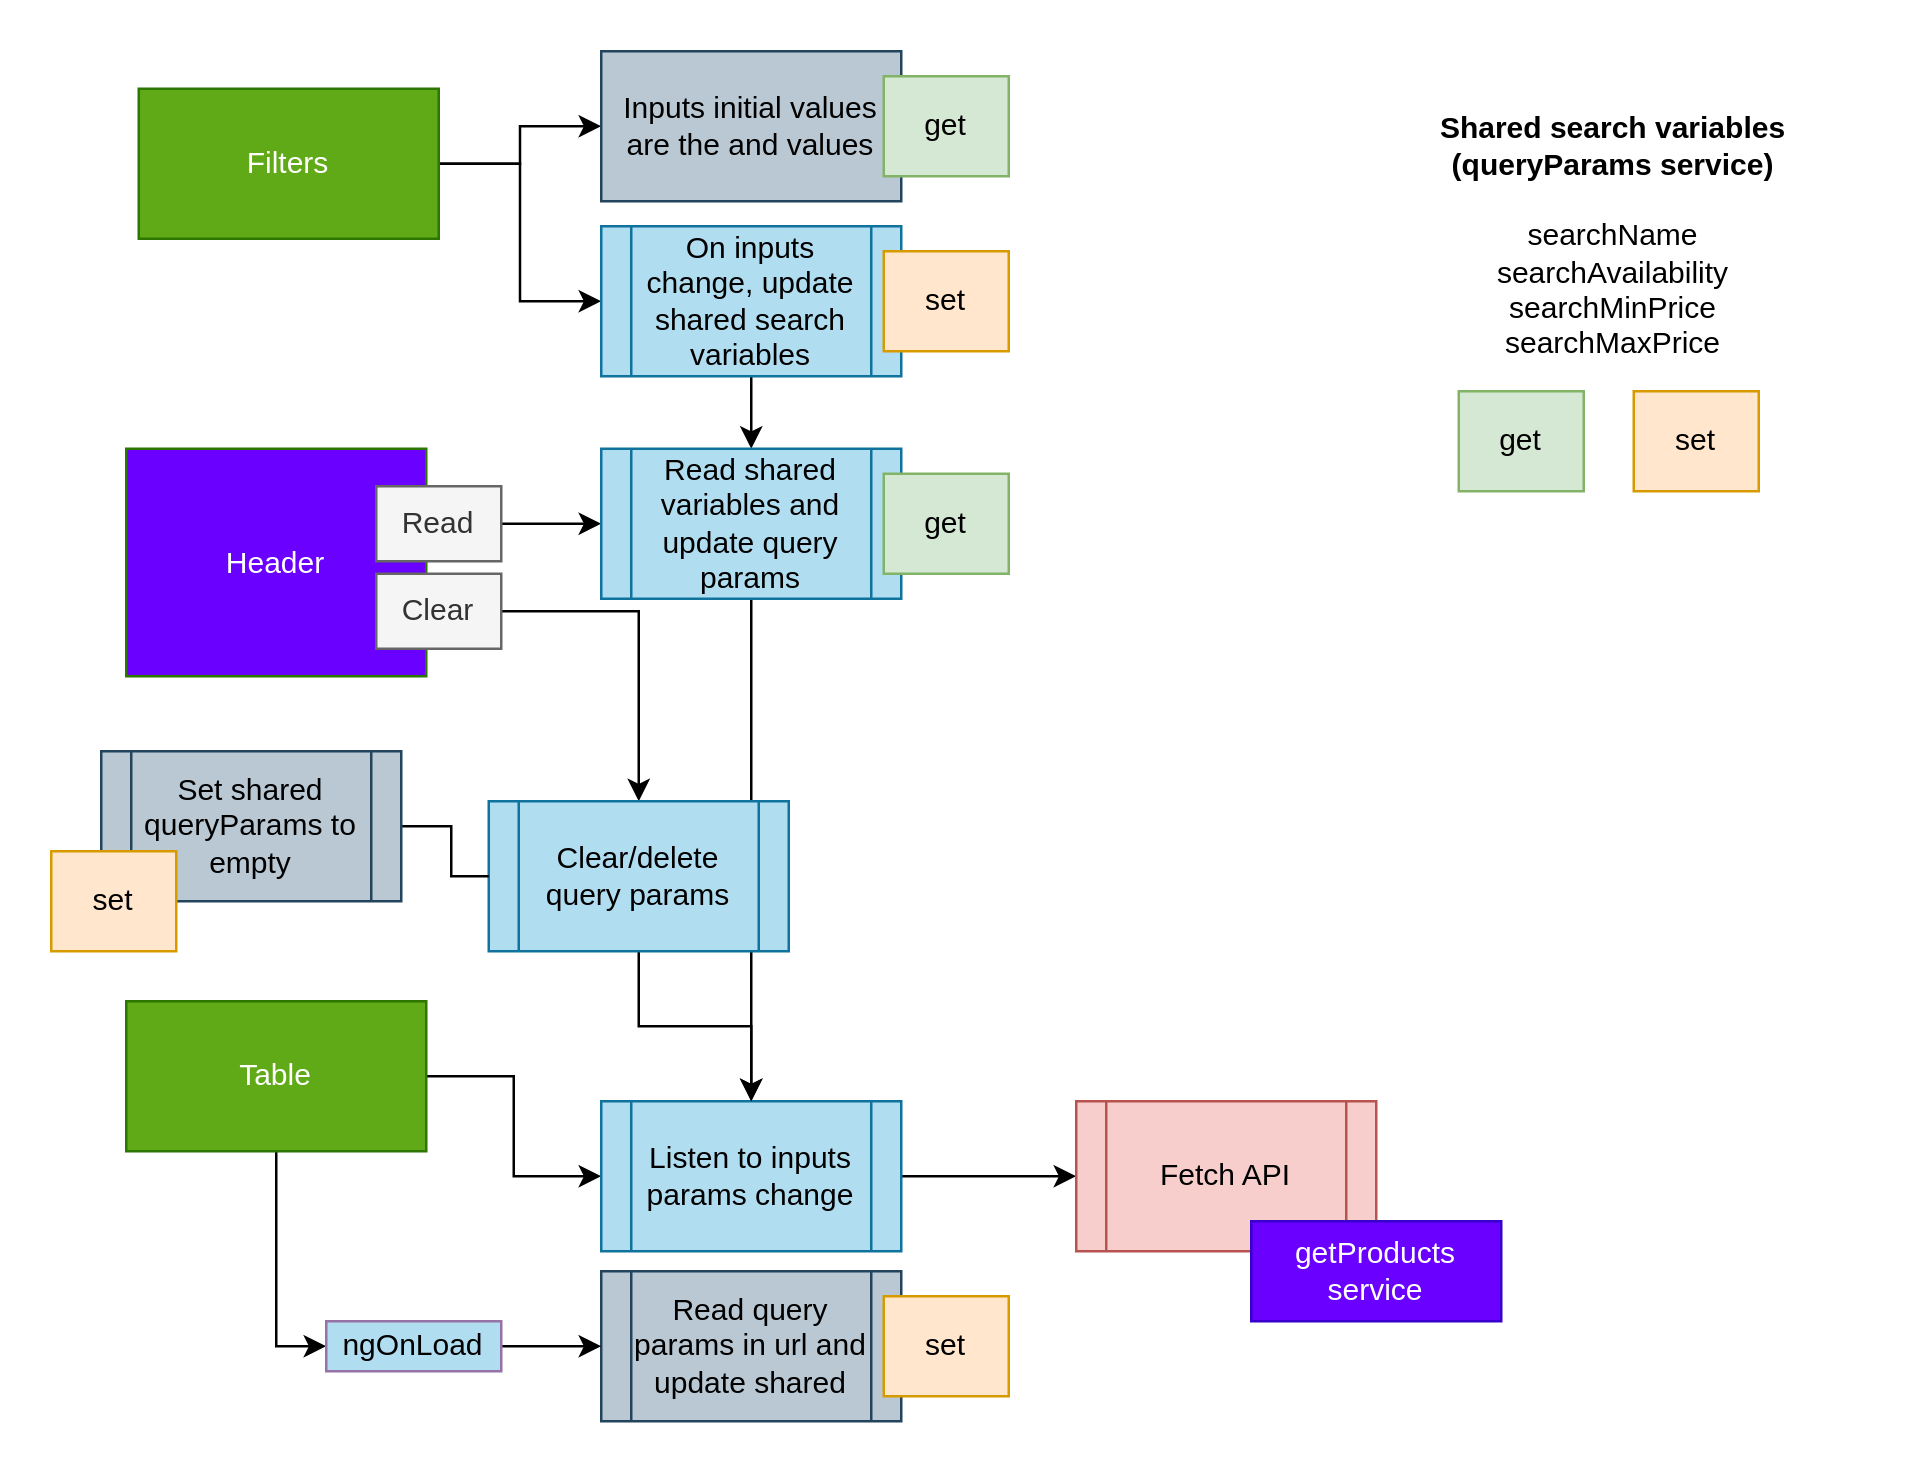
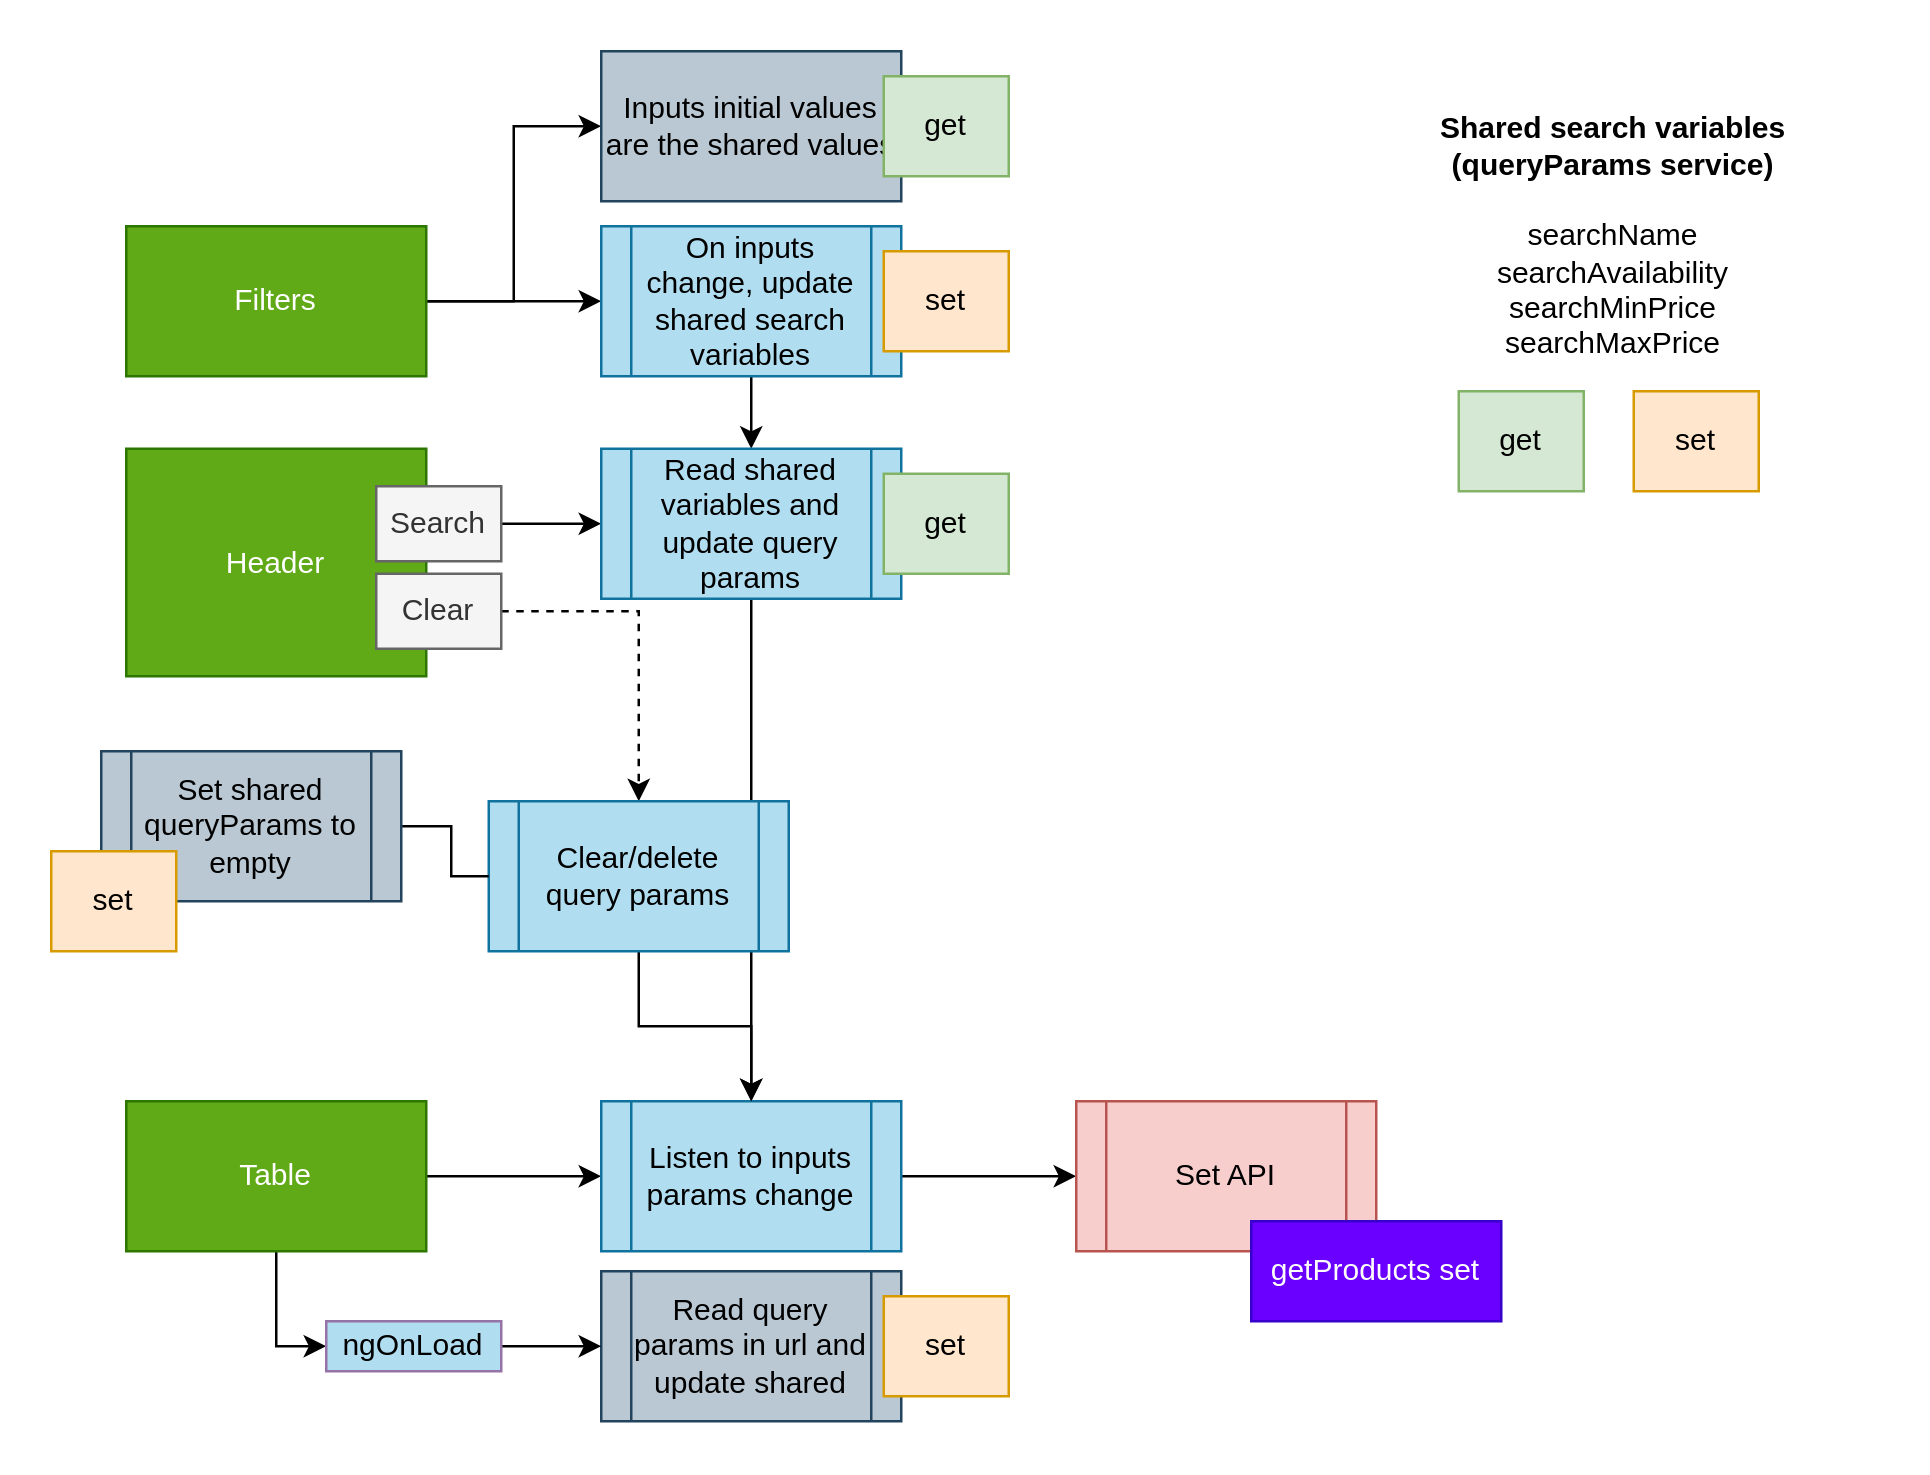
(751, 126) -> (751, 126)
(289, 164) -> (276, 301)
(439, 524) -> (439, 524)
(276, 563) -> (276, 563)
(639, 632) -> (639, 632)
(276, 1076) -> (276, 1176)
(1226, 1176) -> (1226, 1176)
(1376, 1271) -> (1376, 1271)
